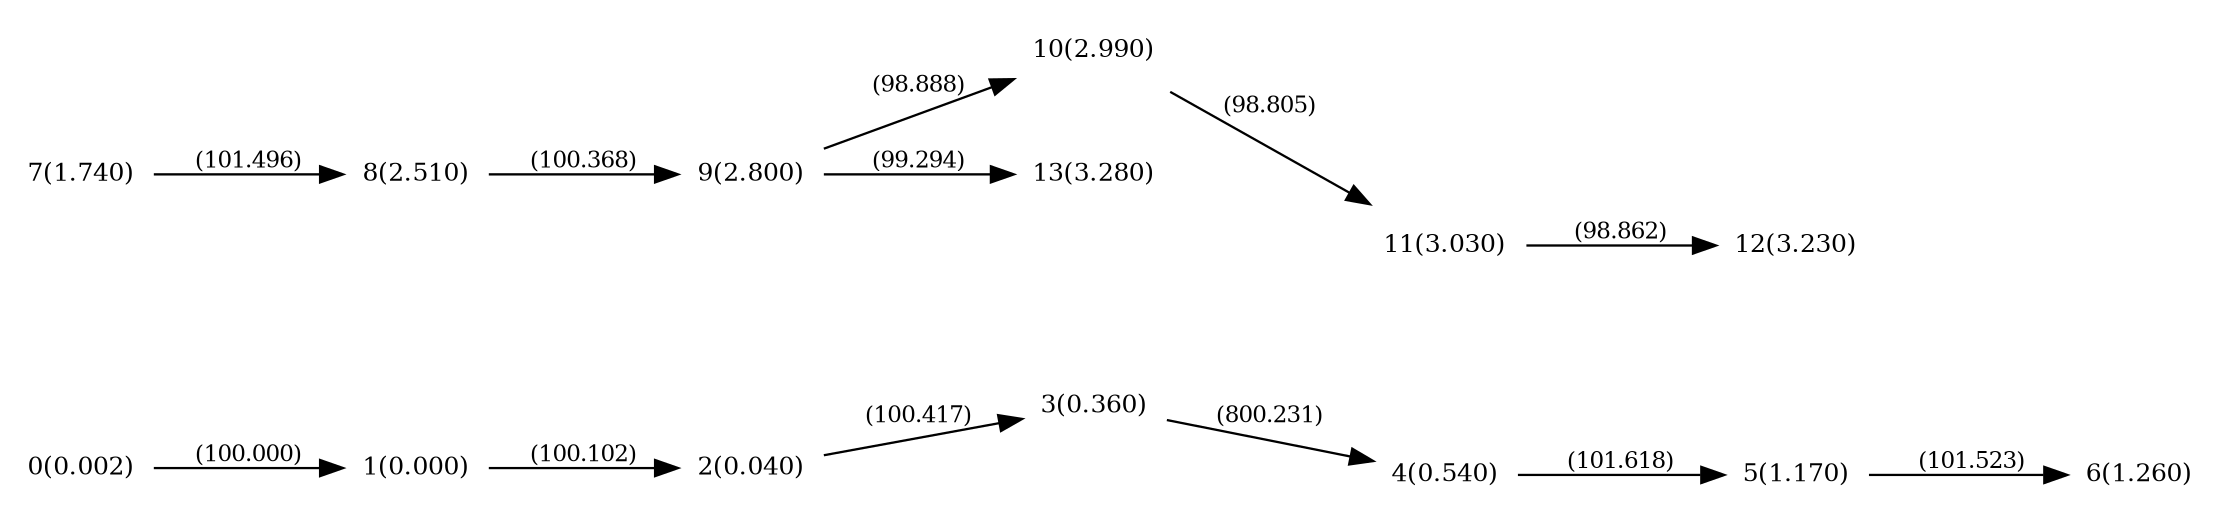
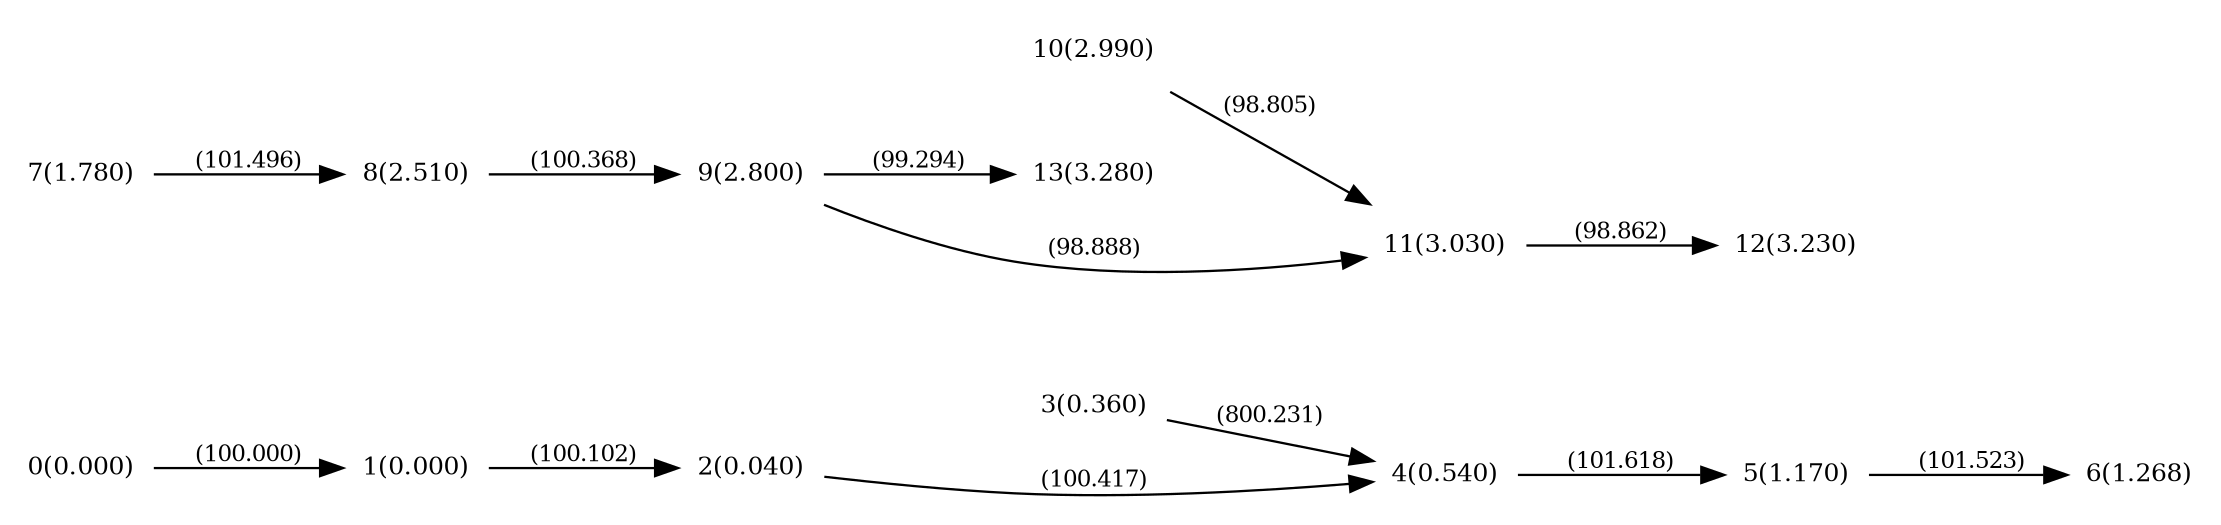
(908, 118) -> (1079, 269)
(81, 174) -> (81, 174)
(912, 439) -> (1087, 495)
(81, 468) -> (81, 468)
(2140, 475) -> (2140, 475)
